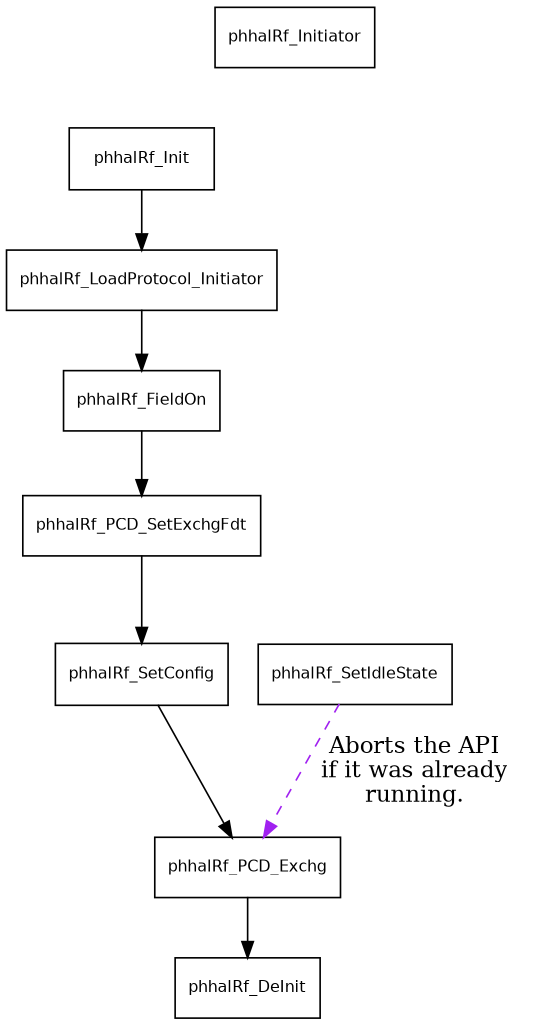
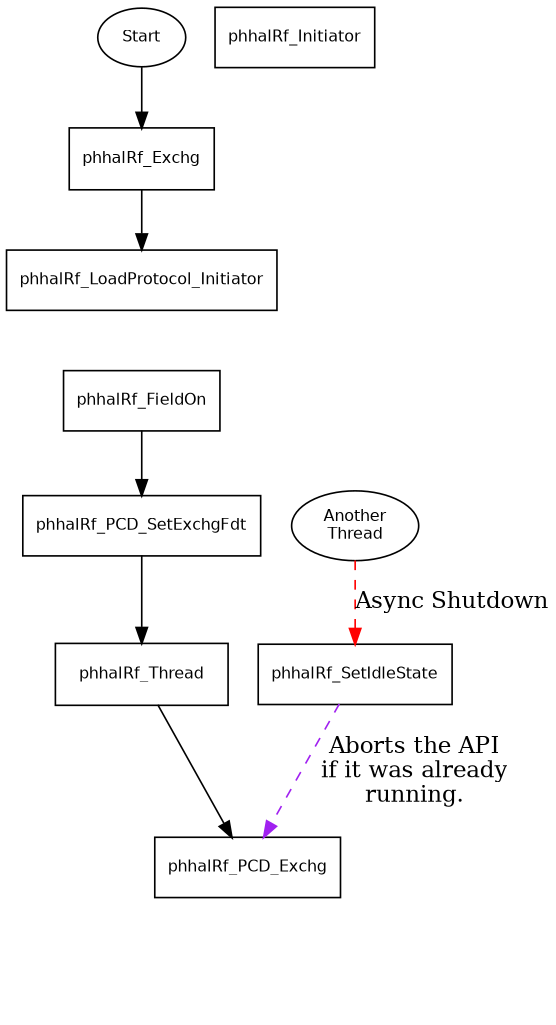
none -> (142, 37)
(142, 159) -> (142, 159)
(142, 332) -> none
none -> (355, 526)
(142, 674) -> (142, 674)
(248, 988) -> none
